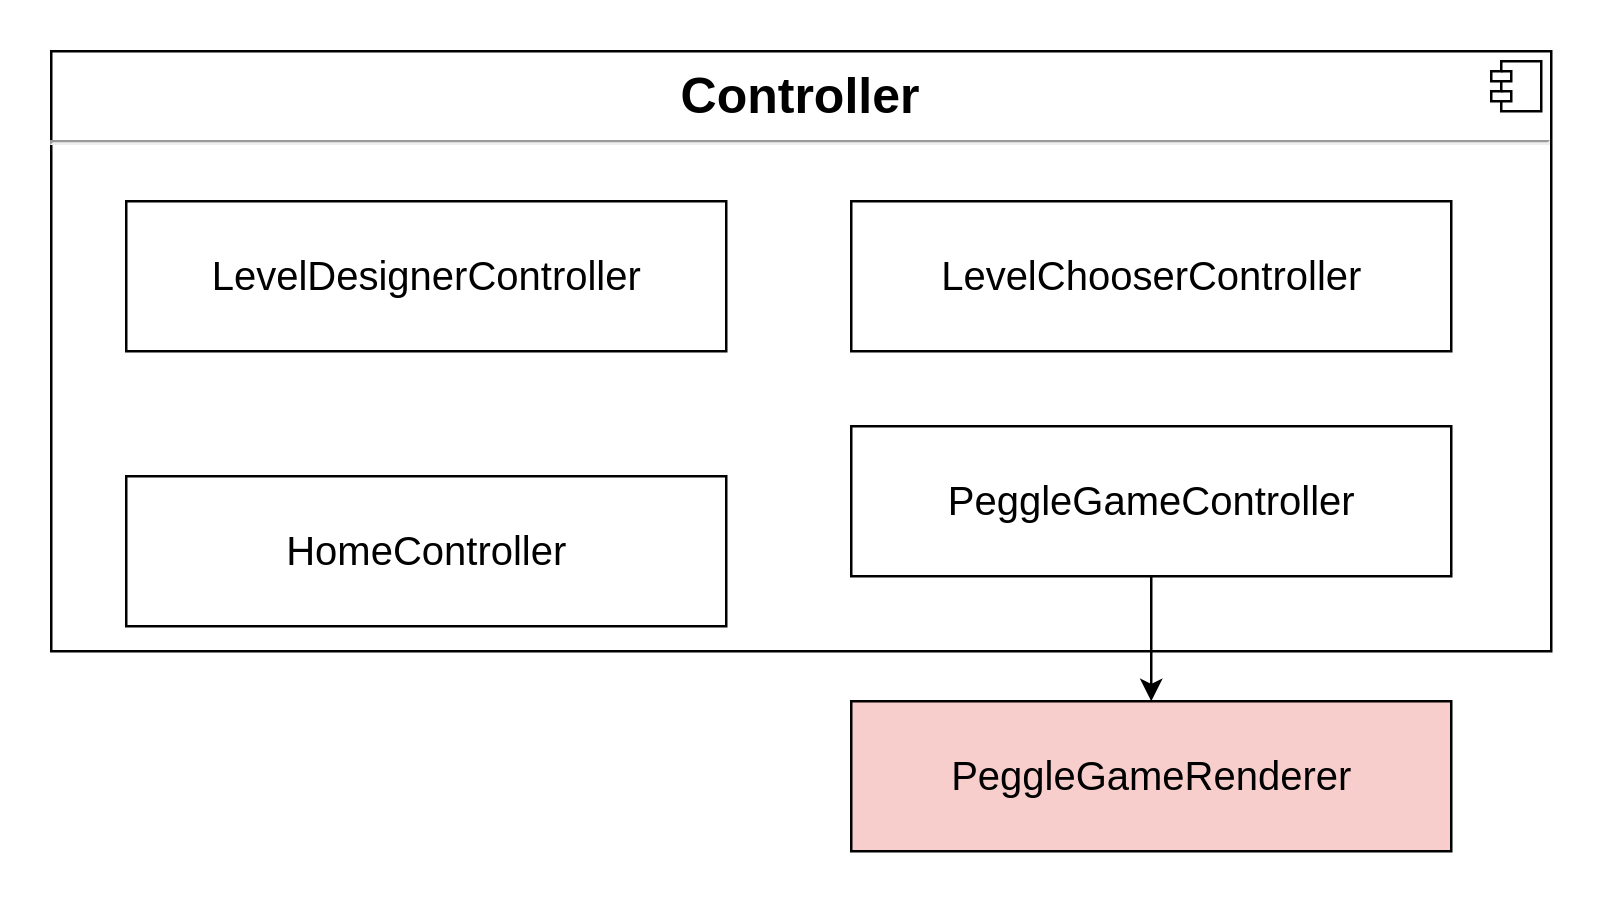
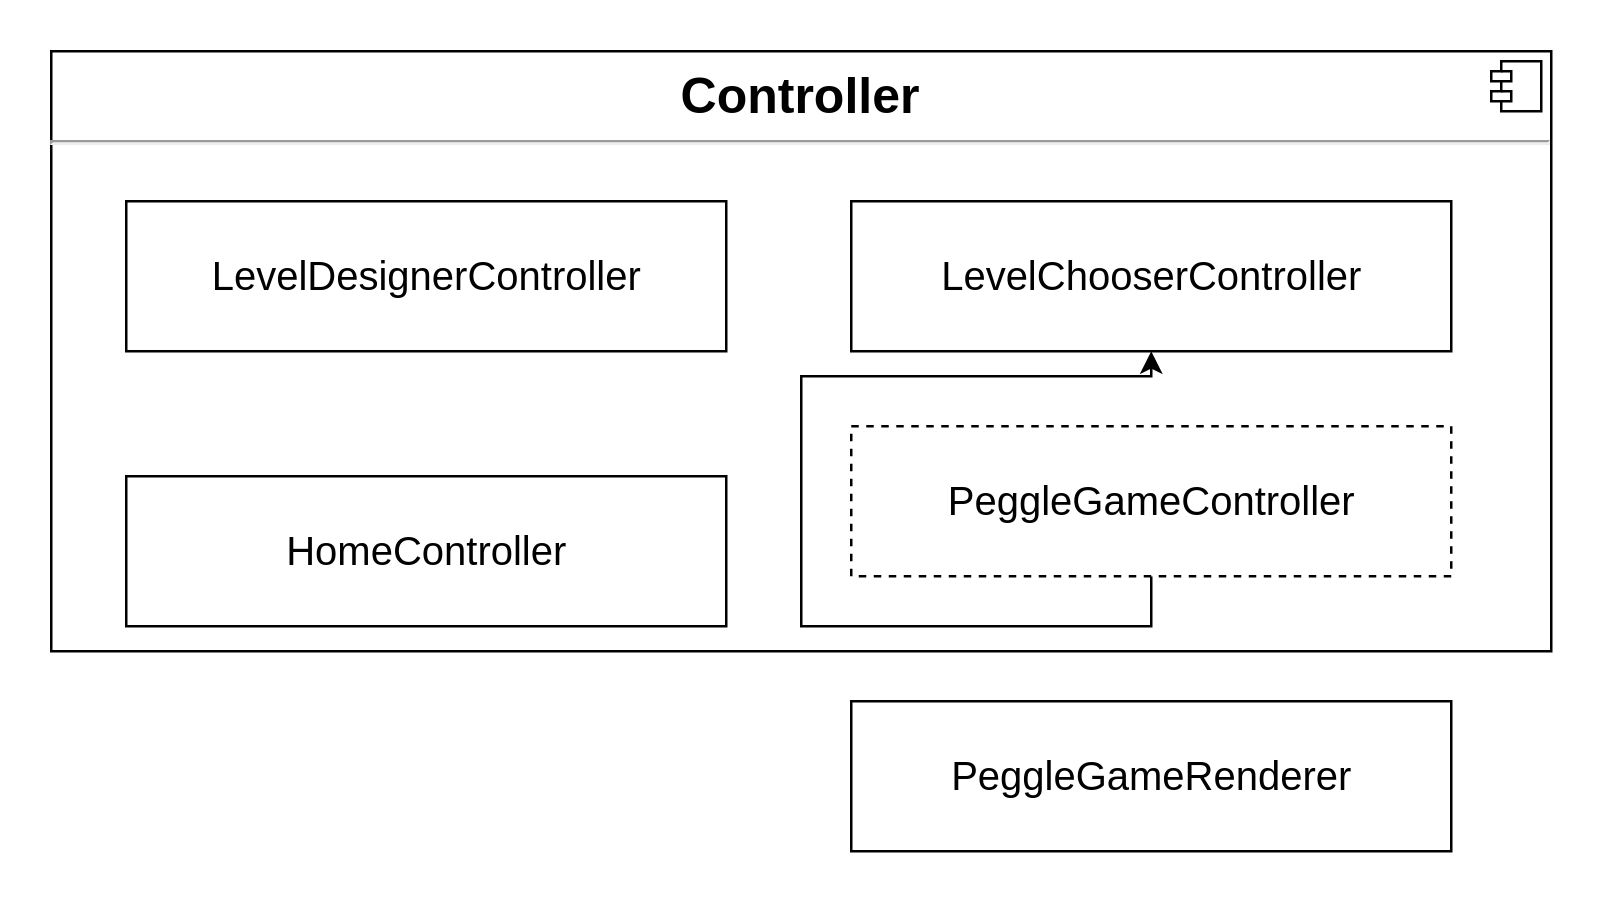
(1151, 501) -> (1151, 501)
(1151, 654) -> (801, 498)
(1151, 776) -> (1151, 776)
